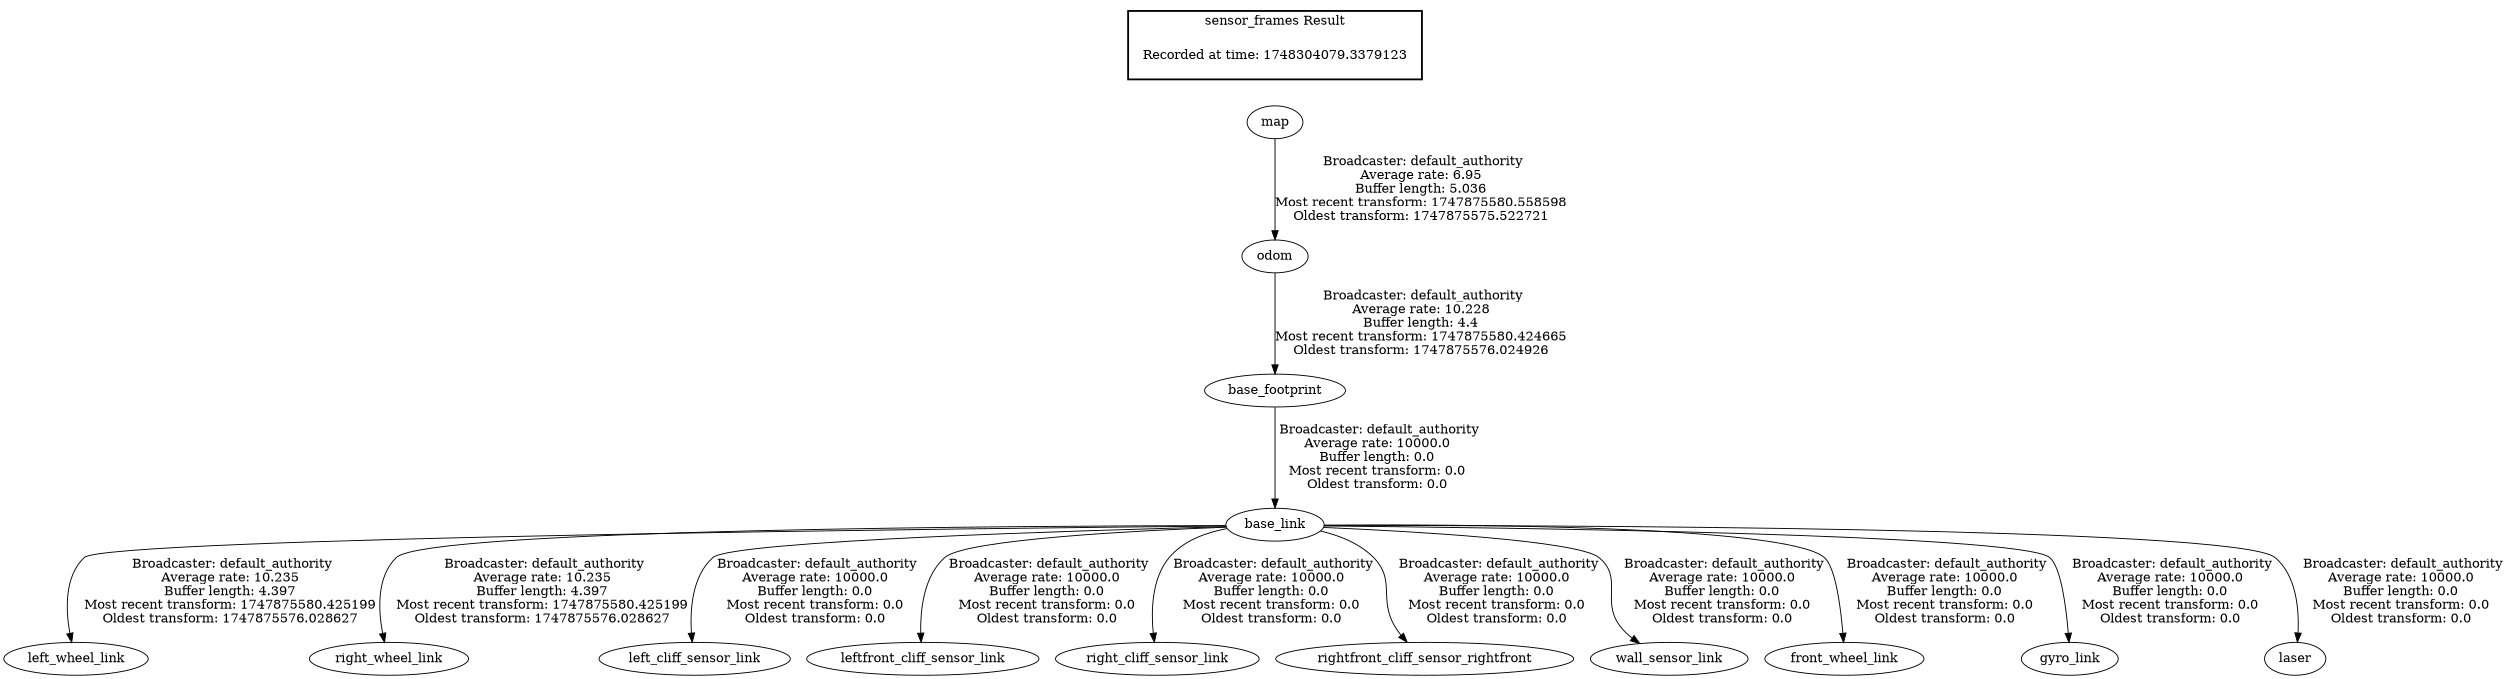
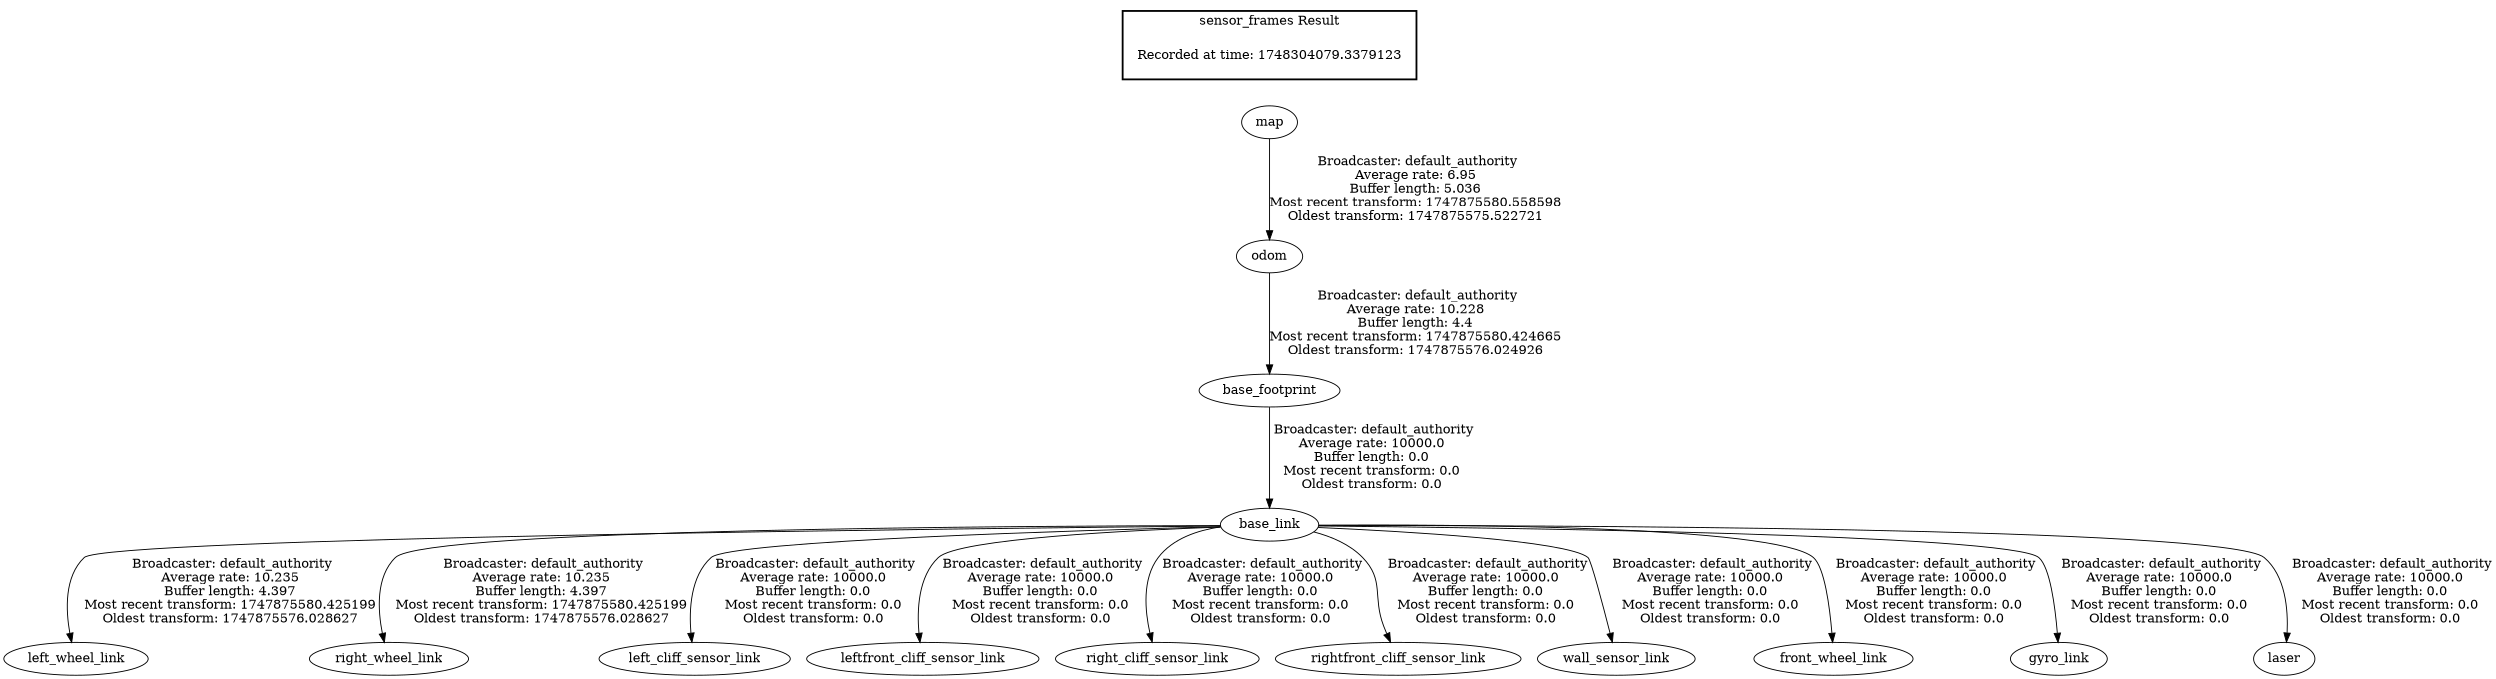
(1425, 659) -> (1398, 659)
